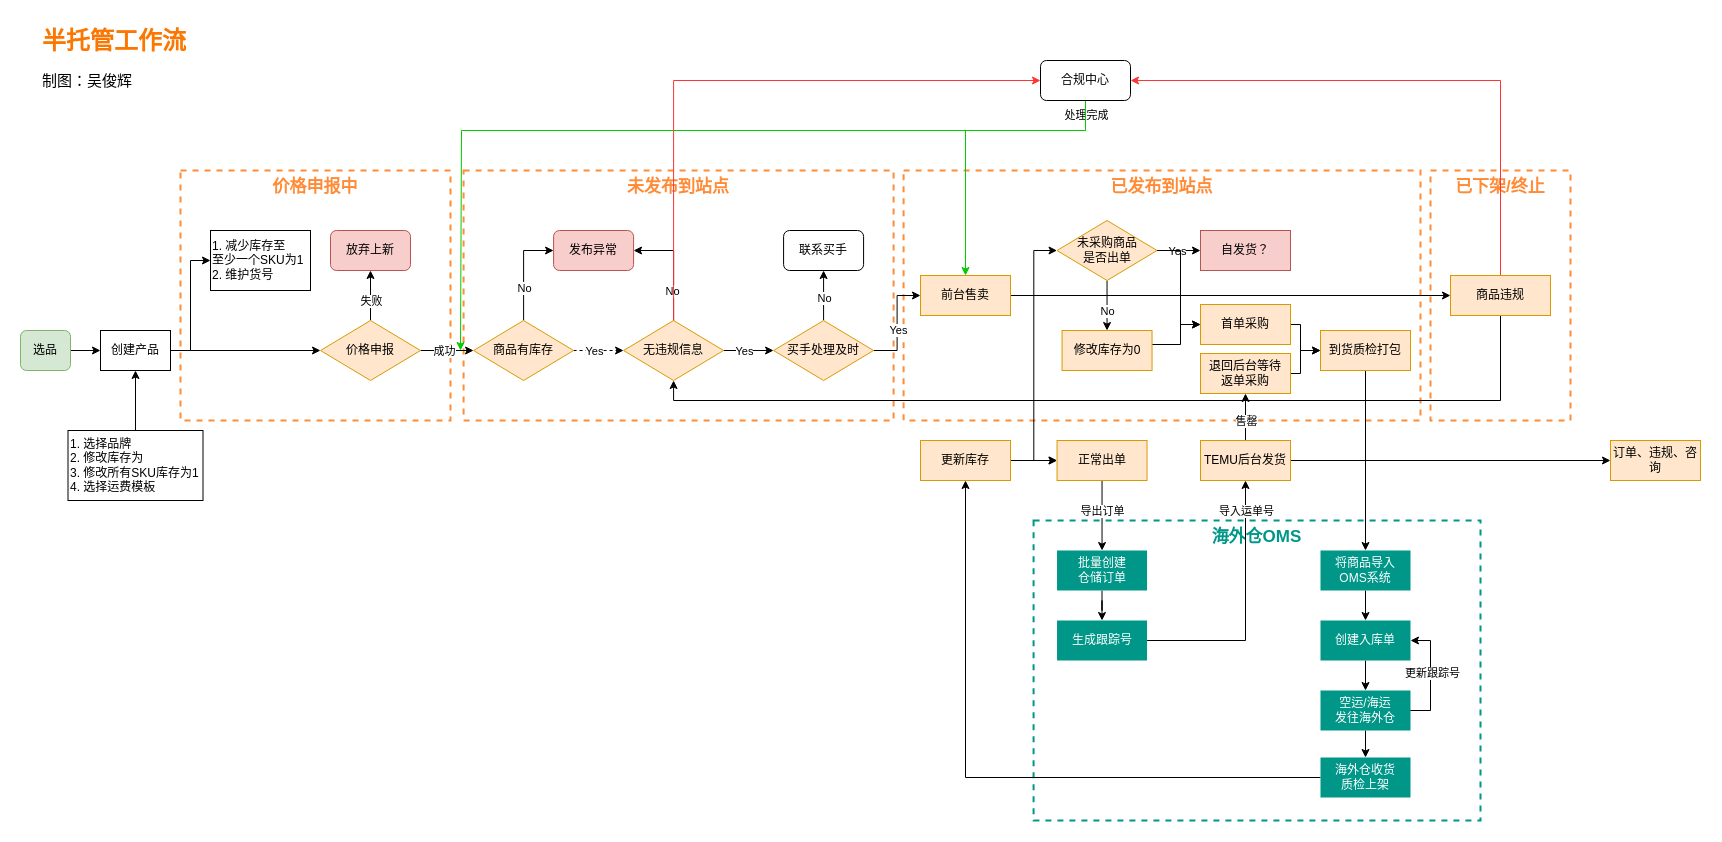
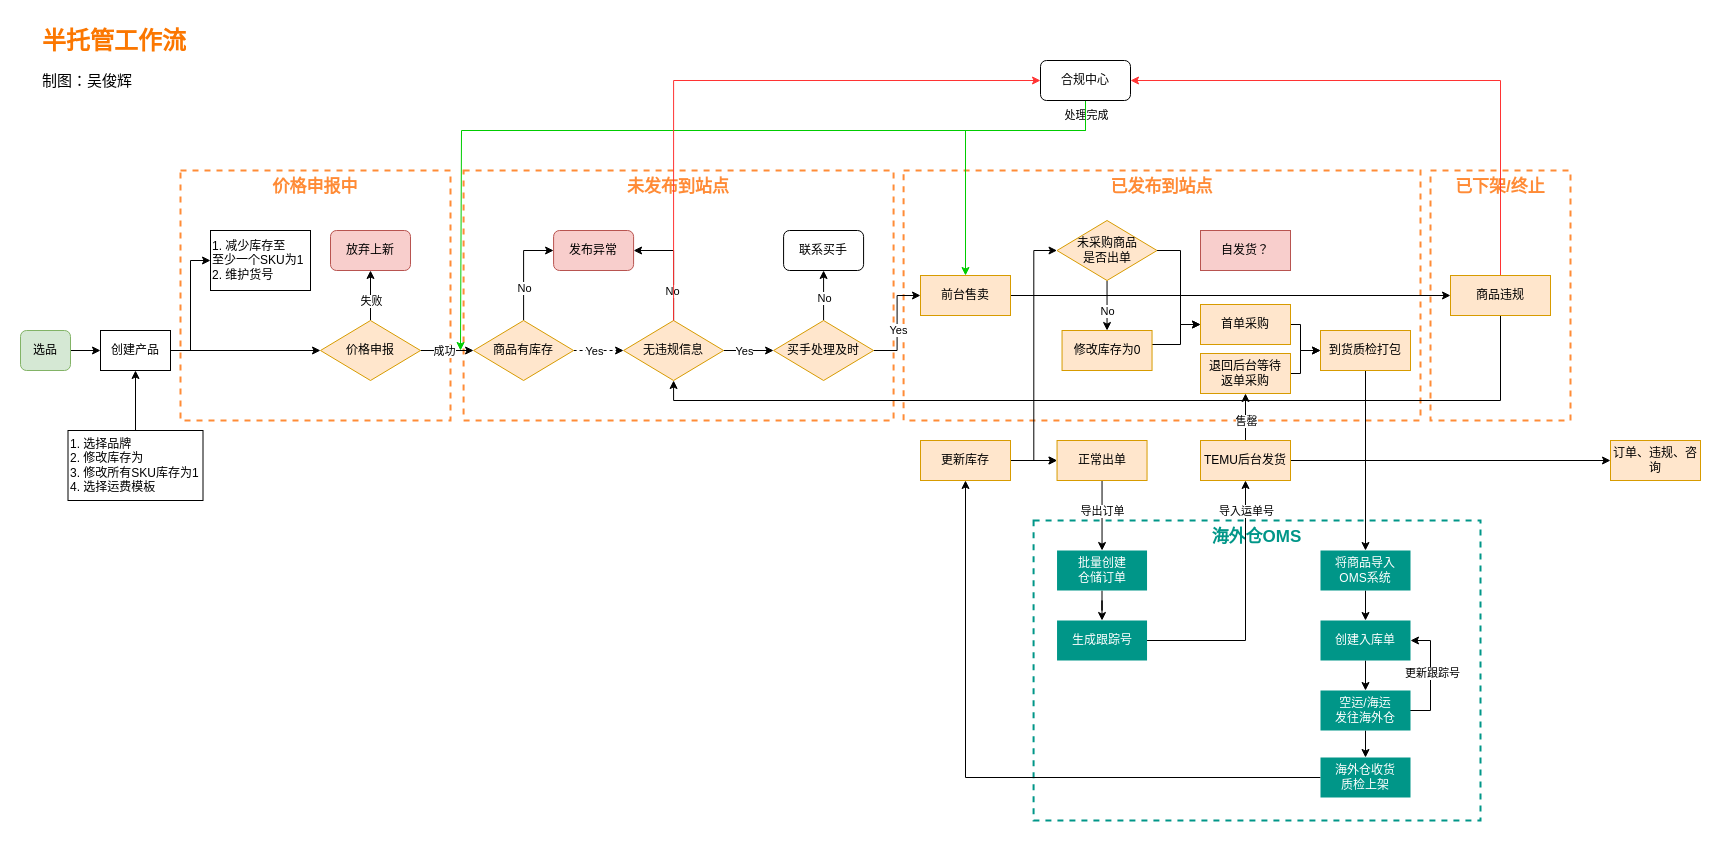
(1188, 251) -> none
